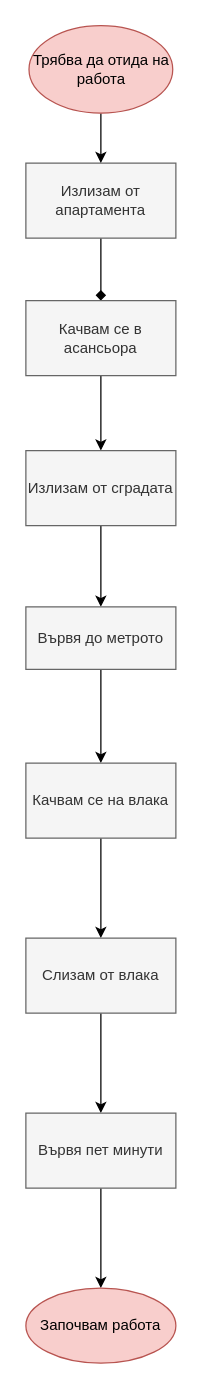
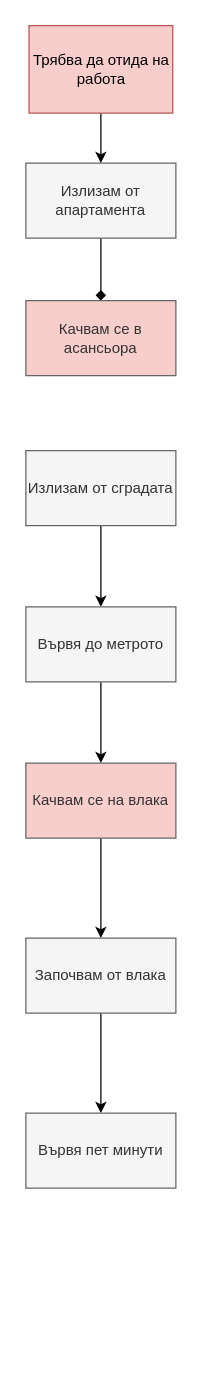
(101, 69) -> (101, 69)
(101, 338) -> (101, 338)
(101, 409) -> none
(101, 638) -> (101, 644)
(101, 801) -> (101, 801)
(101, 976) -> (101, 976)
(101, 1234) -> none
(101, 1326) -> none
